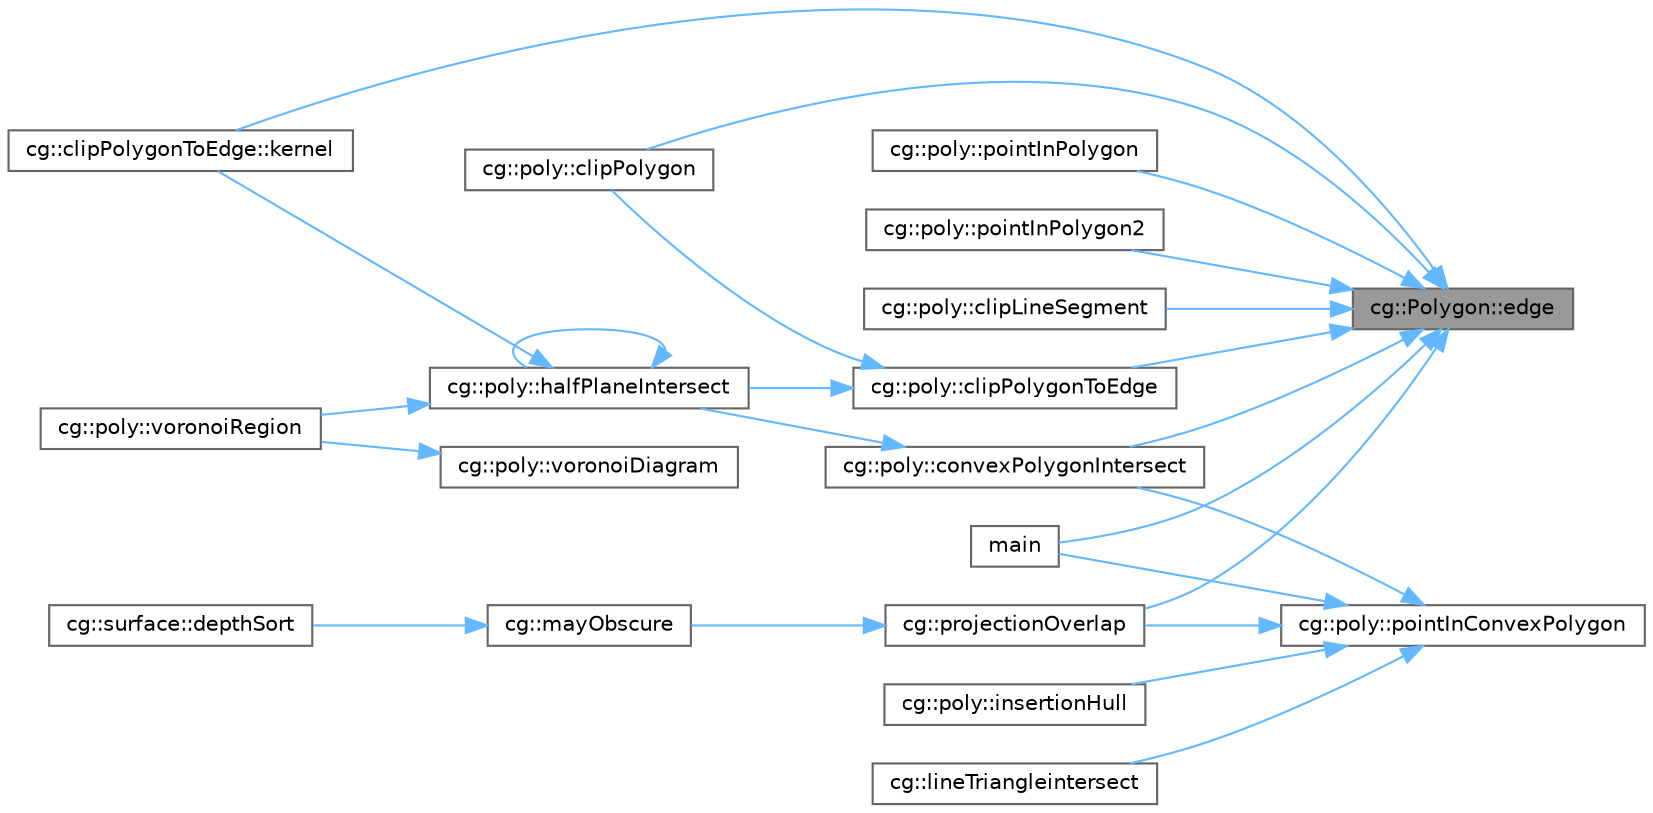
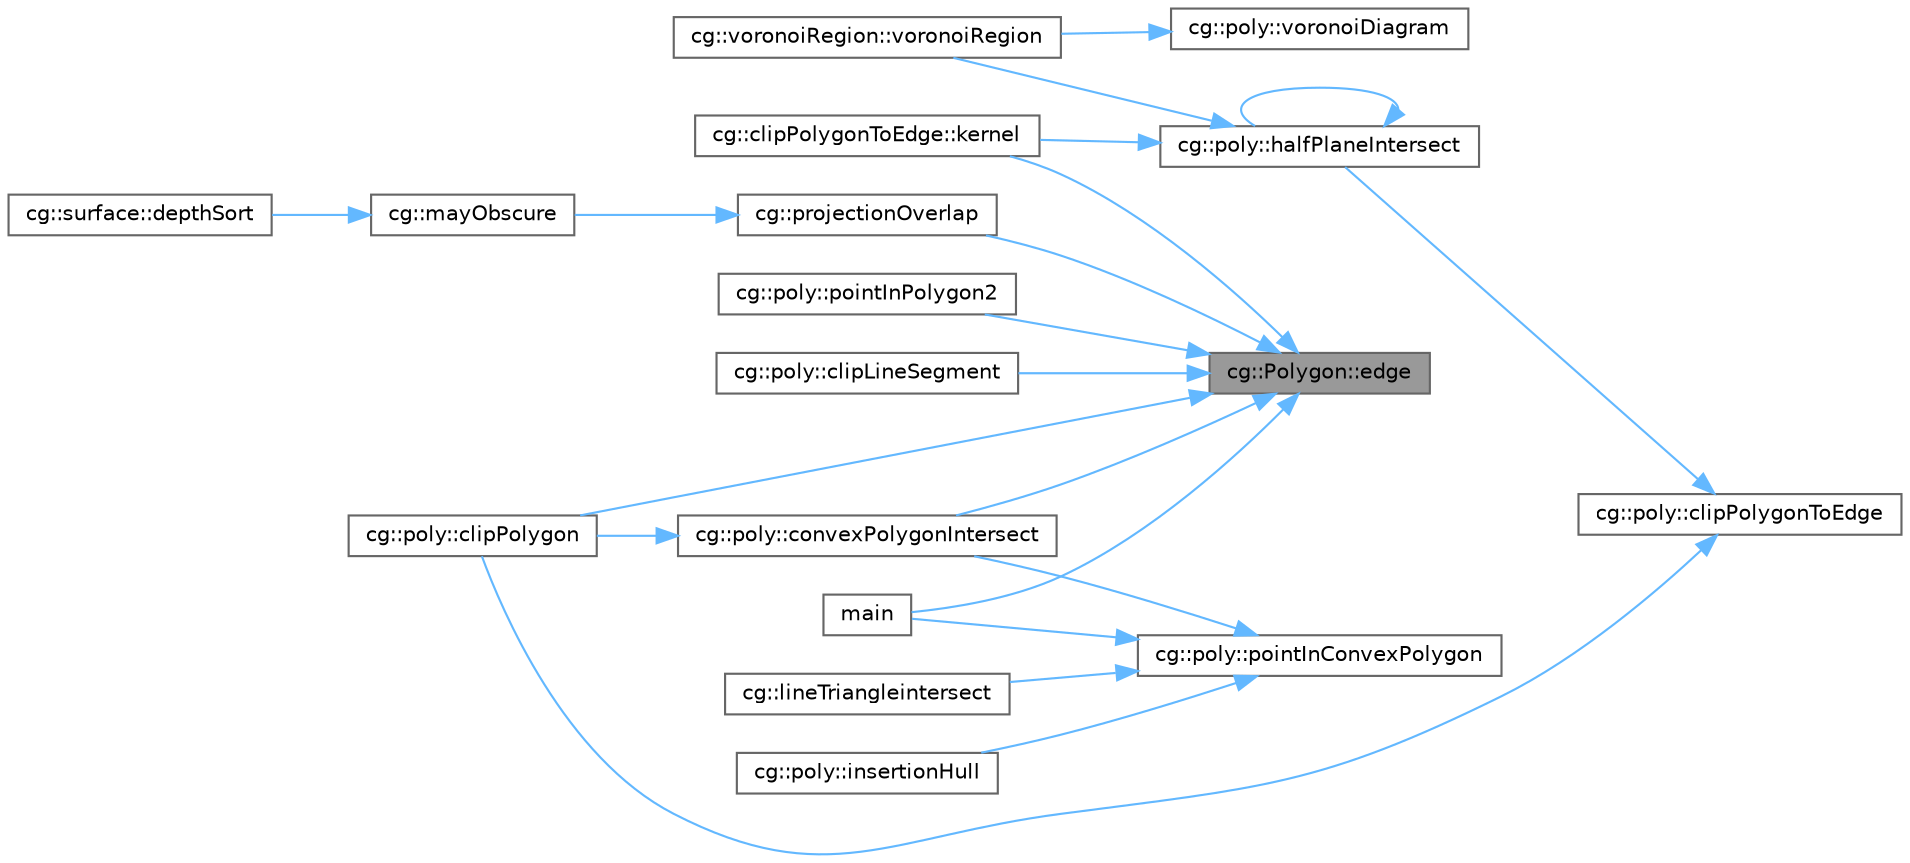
(1015, 151) -> none
(1231, 350) -> none
(792, 426) -> (626, 536)
(181, 429) -> (867, 37)
(1202, 625) -> none
